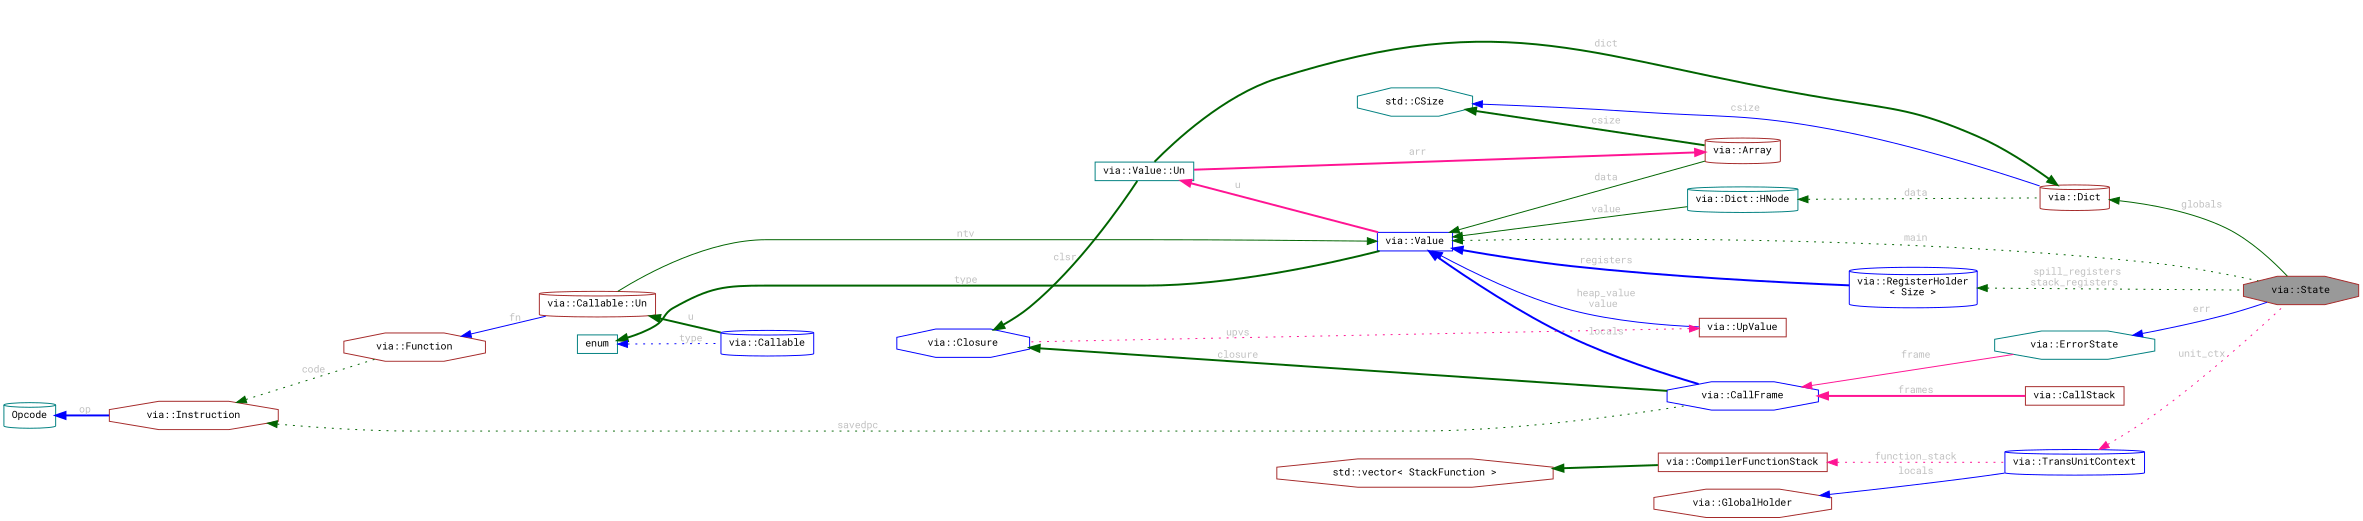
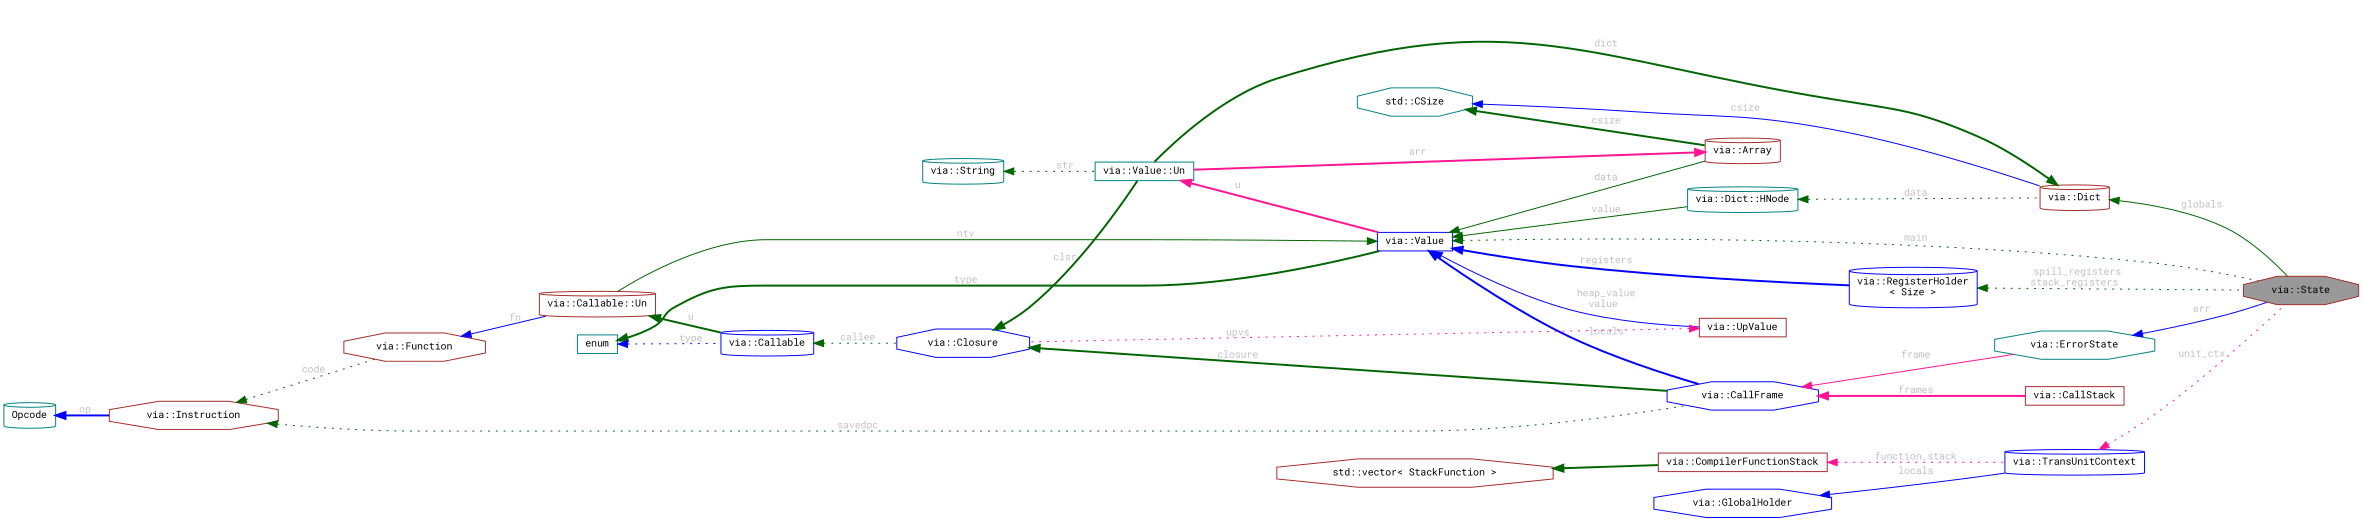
none -> (963, 171)
none -> (860, 343)
(1743, 503) -> (1743, 503)
